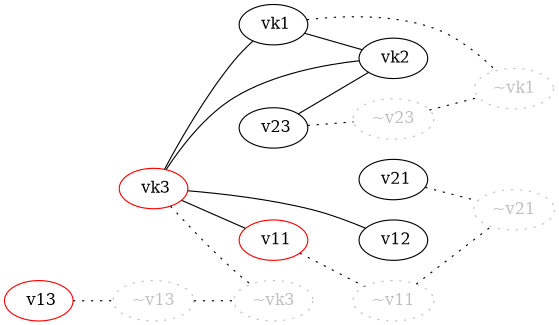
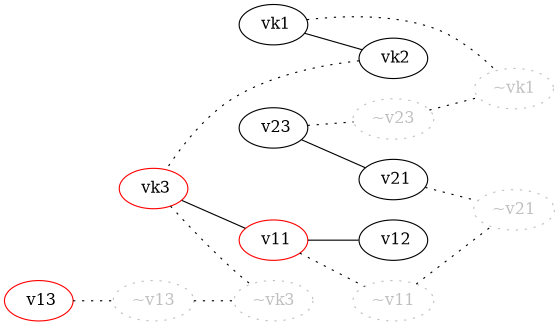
(248, 90) -> (248, 90)
(333, 93) -> (333, 154)
(204, 102) -> none
(278, 202) -> (333, 240)
